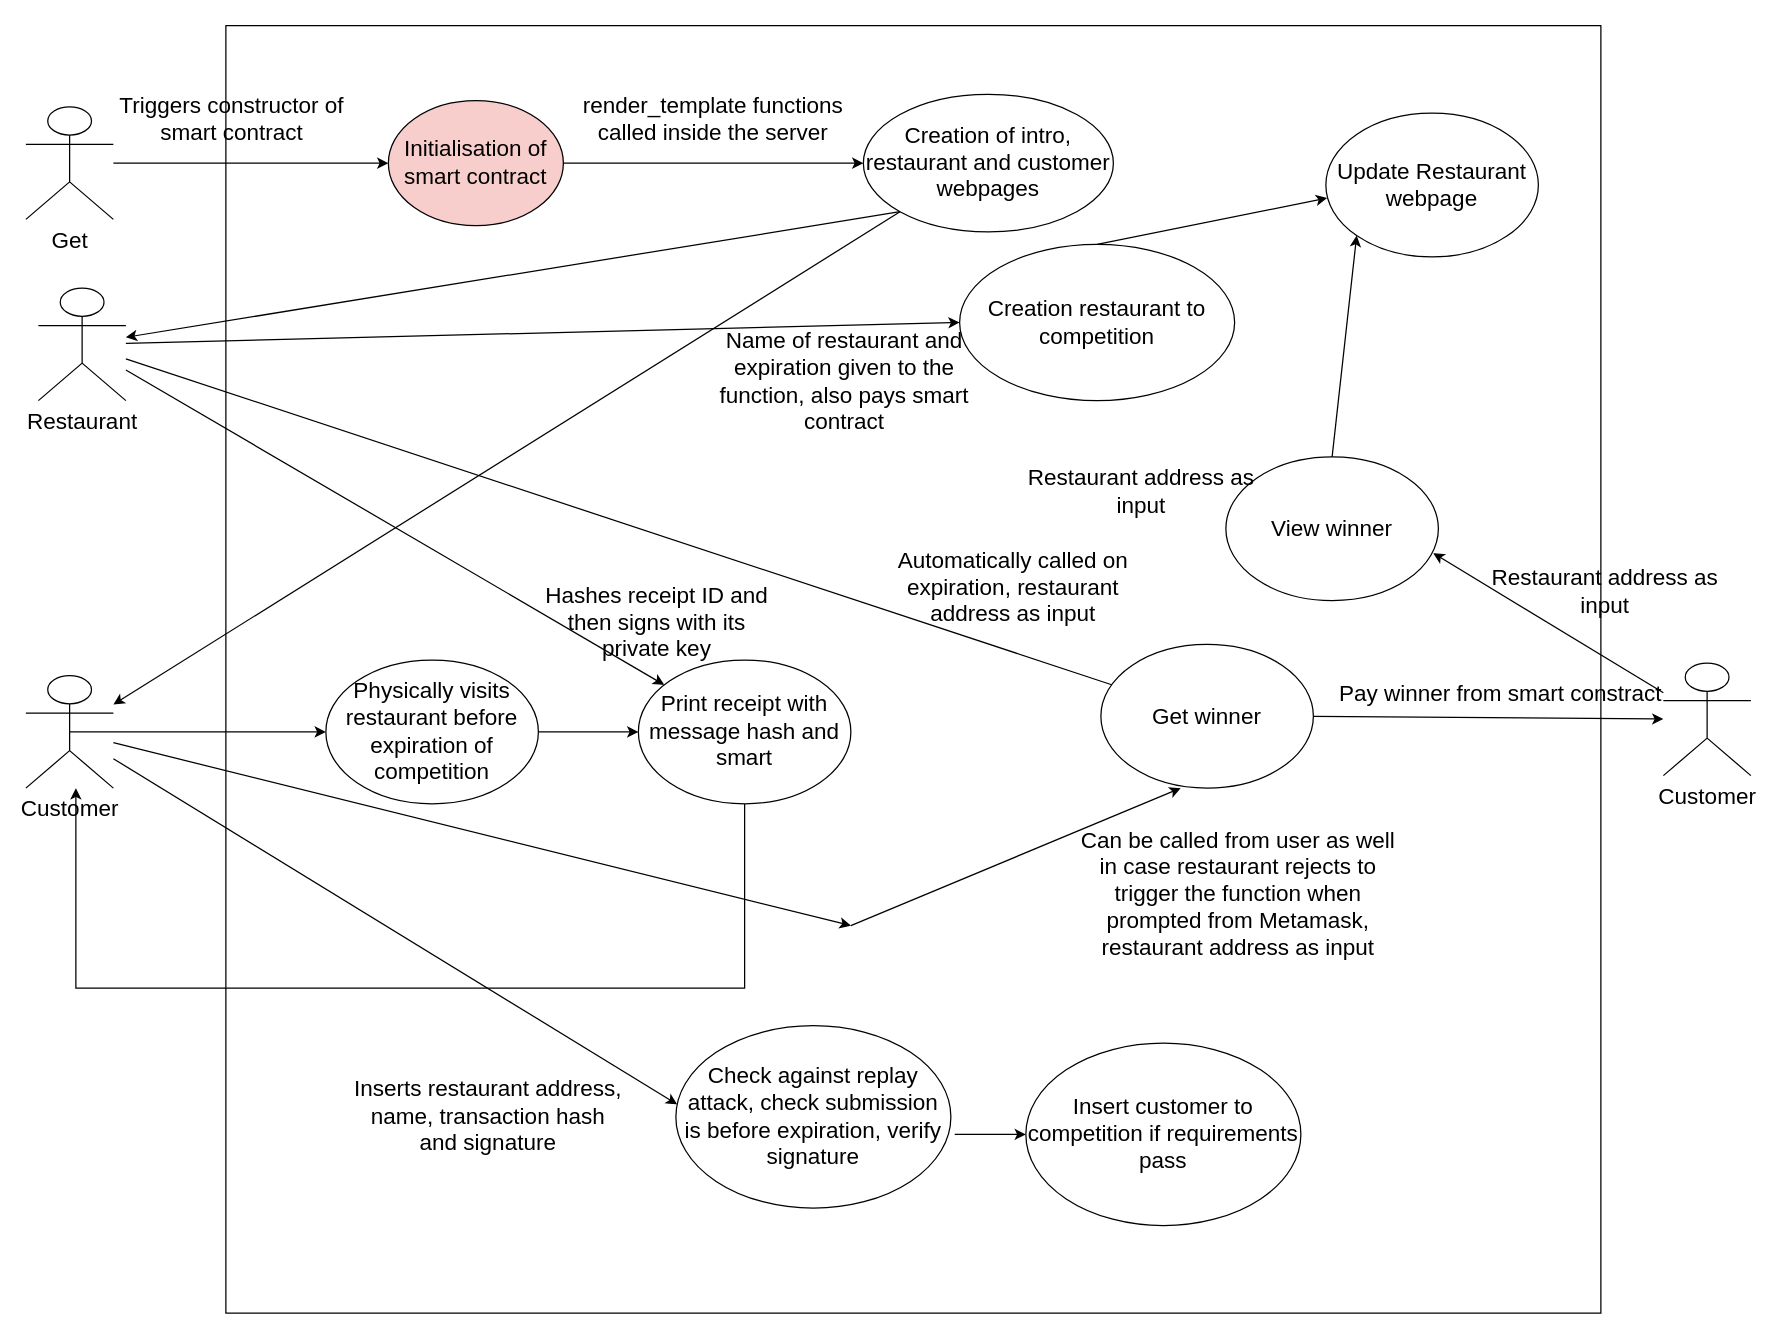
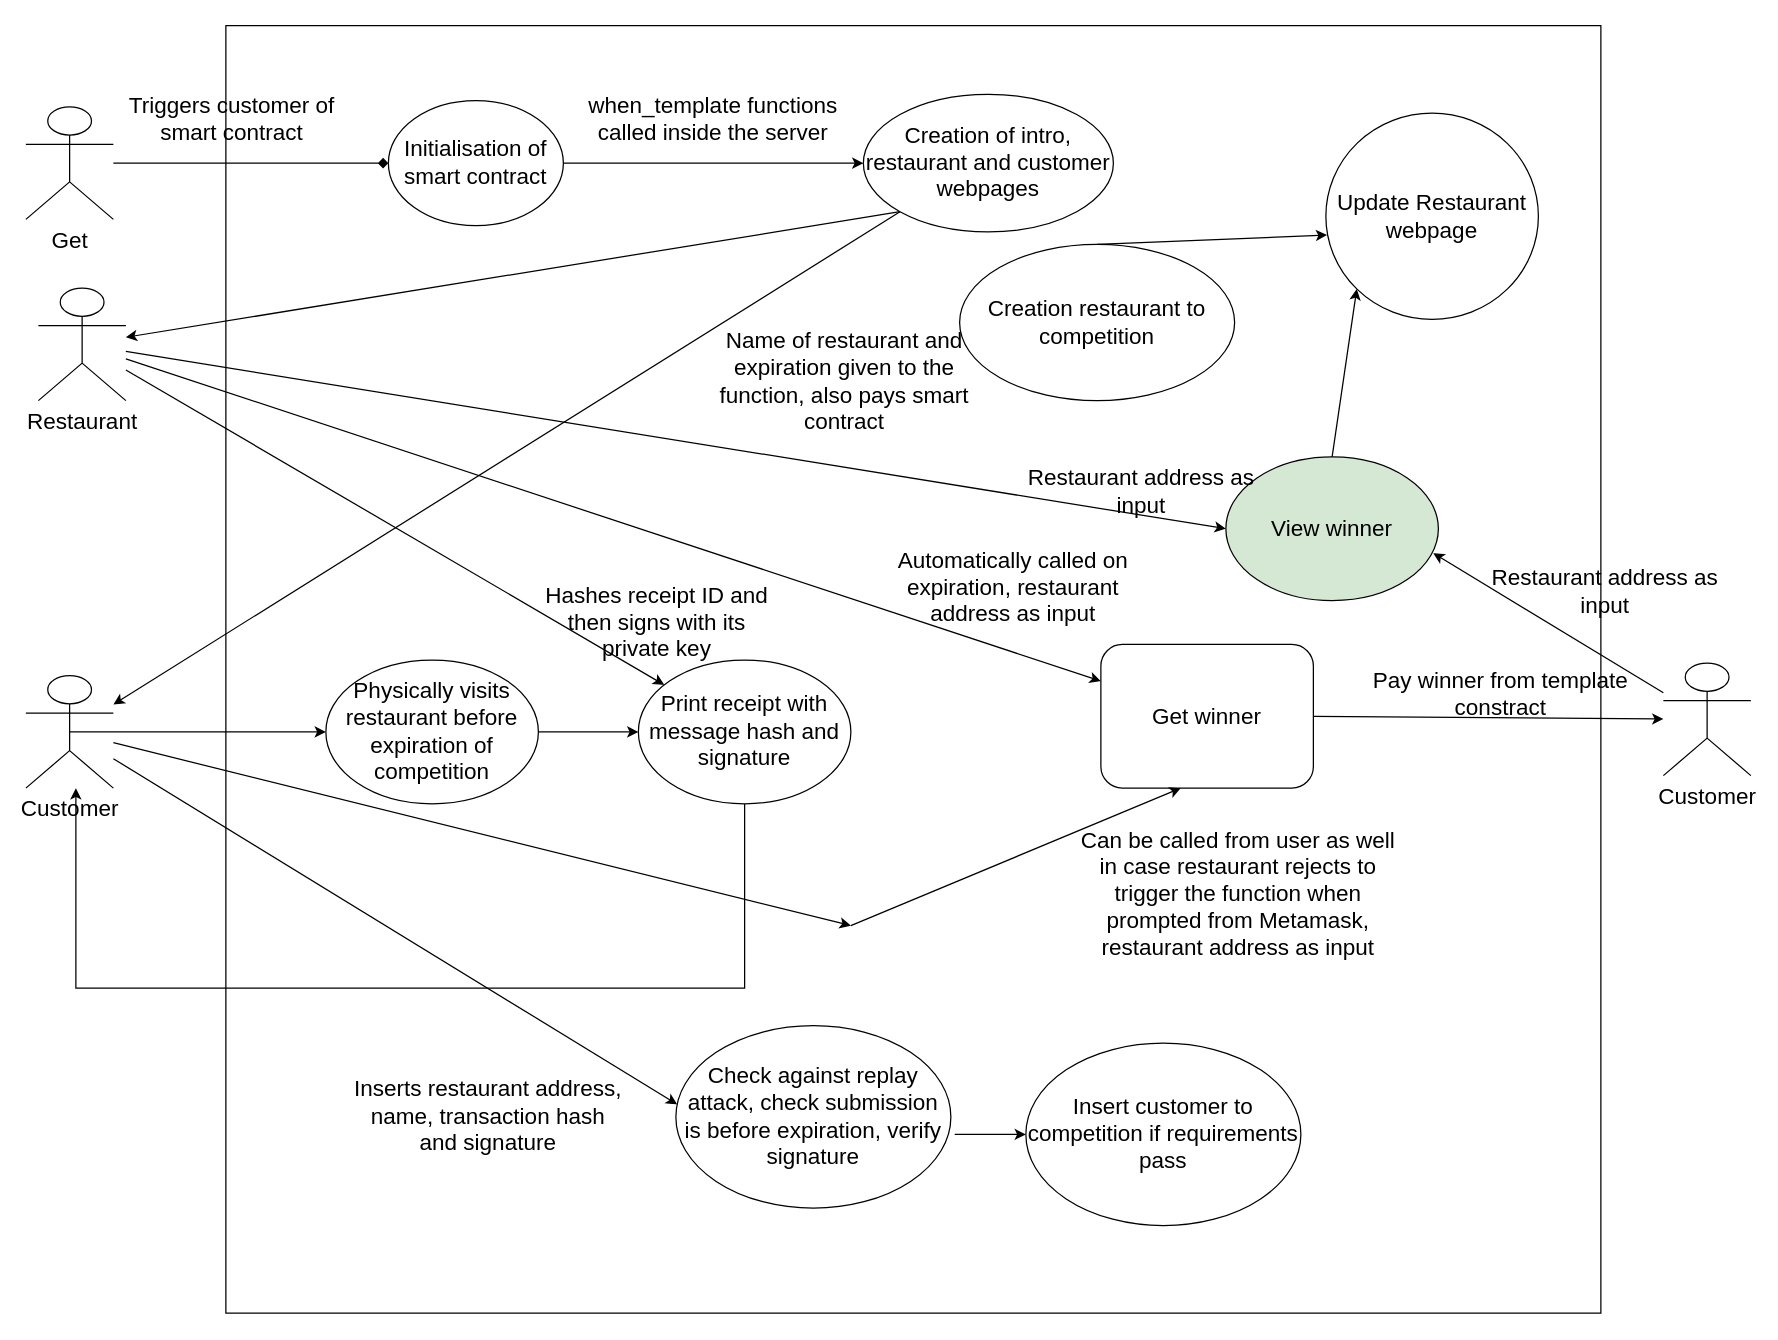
(232, 119) -> (232, 119)
(713, 119) -> (713, 119)
(378, 163) -> (377, 163)
(476, 163) -> (476, 163)
(1432, 185) -> (1432, 216)
(416, 336) -> none
none -> (672, 439)
(1332, 529) -> (1332, 529)
(1100, 681) -> (1091, 678)
(1501, 694) -> (1501, 694)
(1207, 716) -> (1207, 716)
(744, 732) -> (744, 732)
